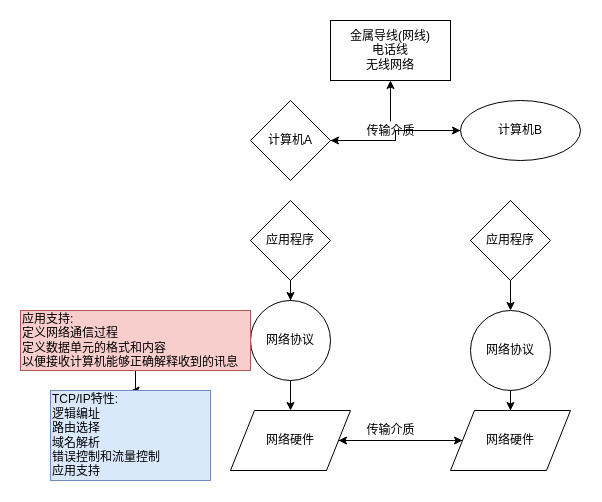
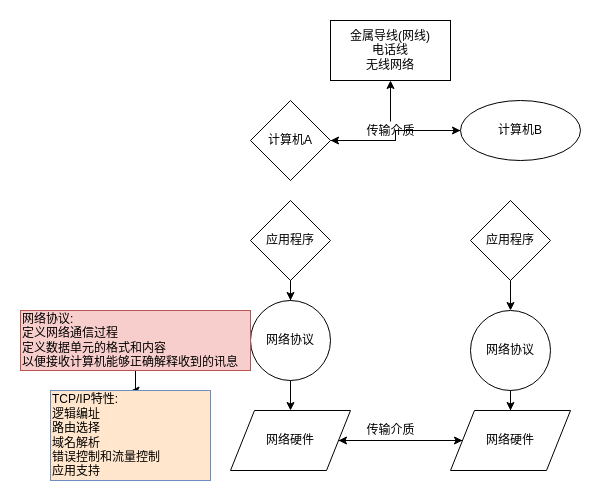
(131, 341) -> (131, 341)
(131, 436) -> (131, 436)
